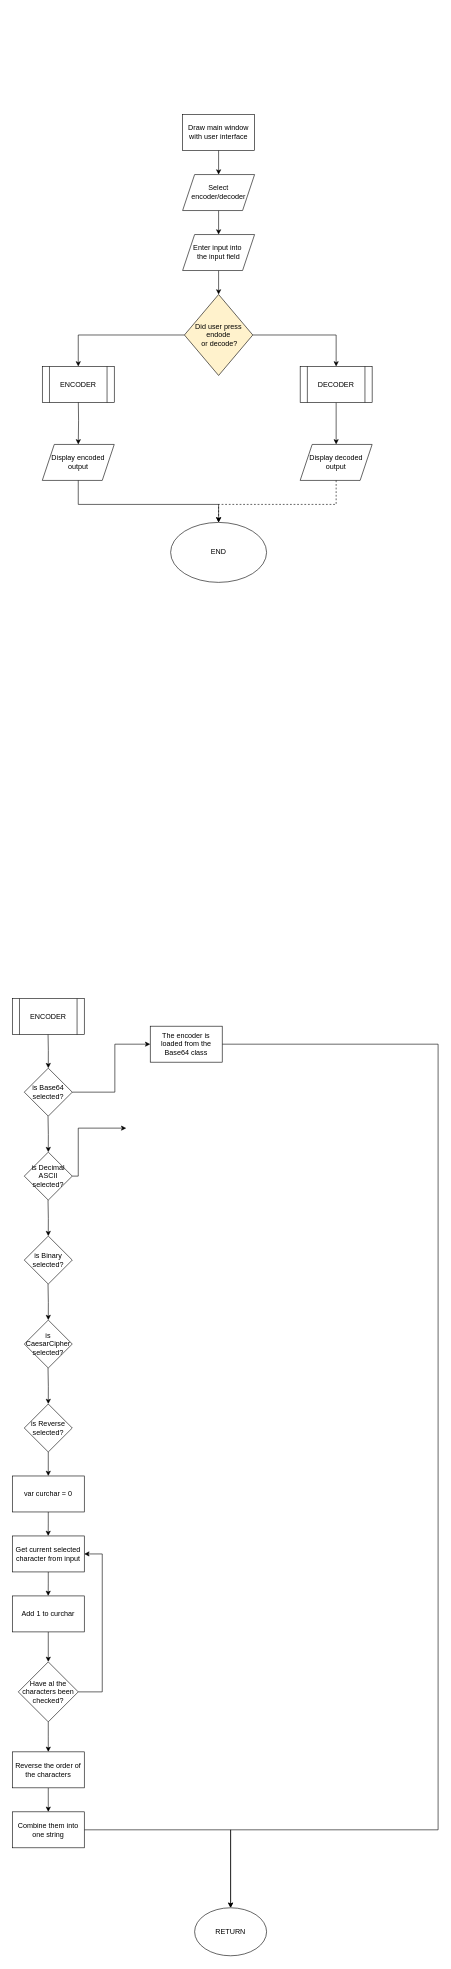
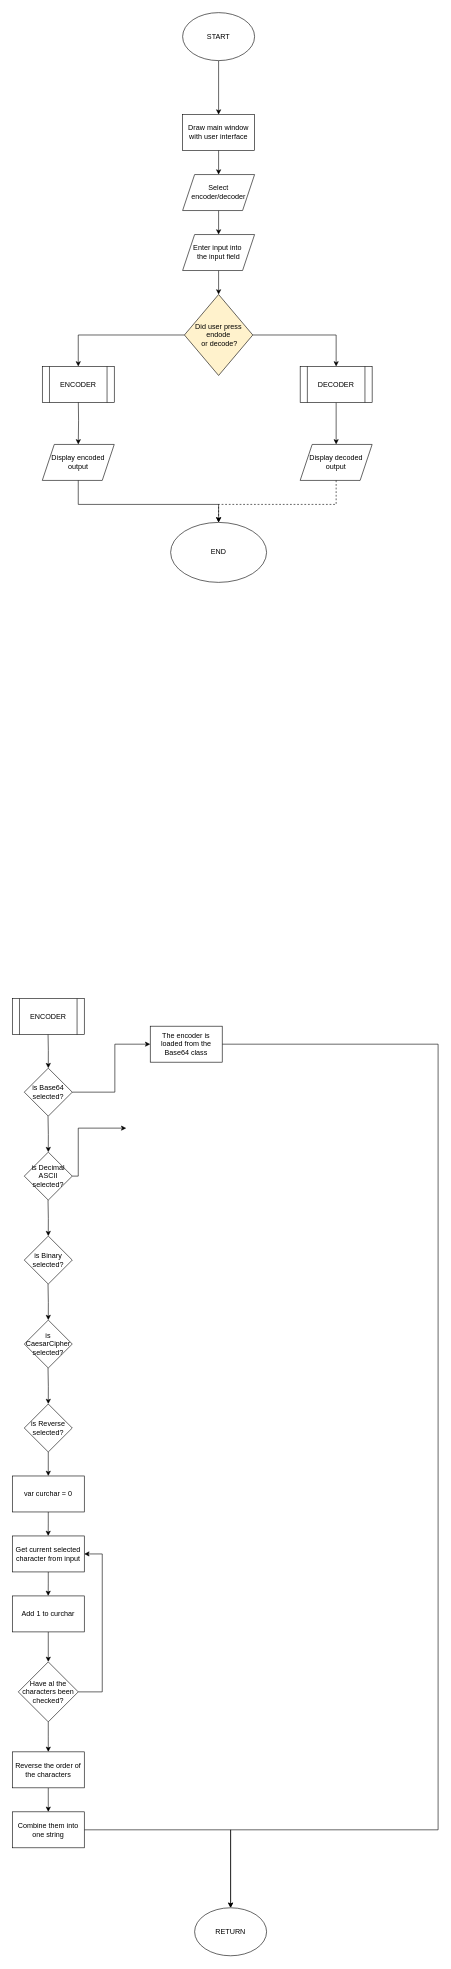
none -> (219, 36)
none -> (219, 85)
